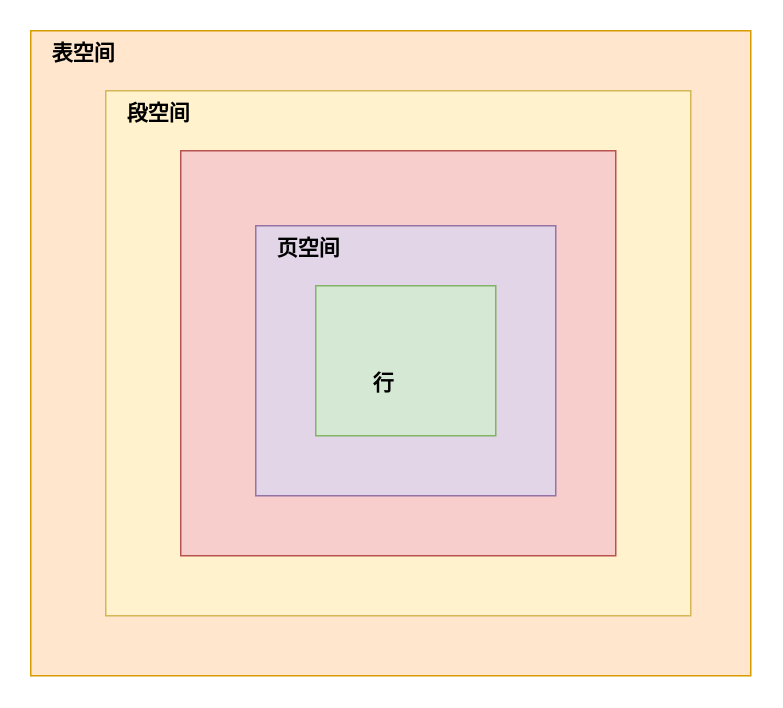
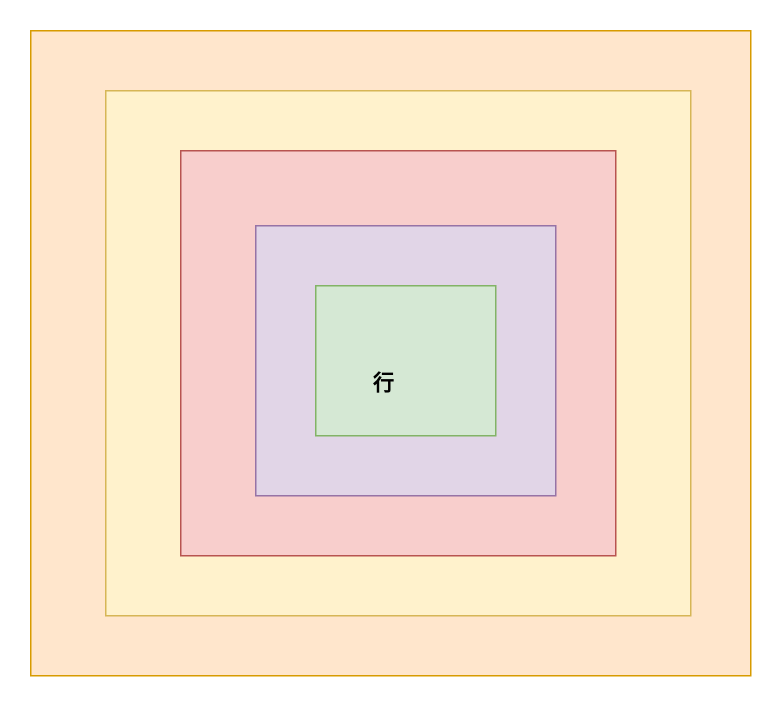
(83, 53) -> none
(158, 113) -> none
(308, 248) -> none
